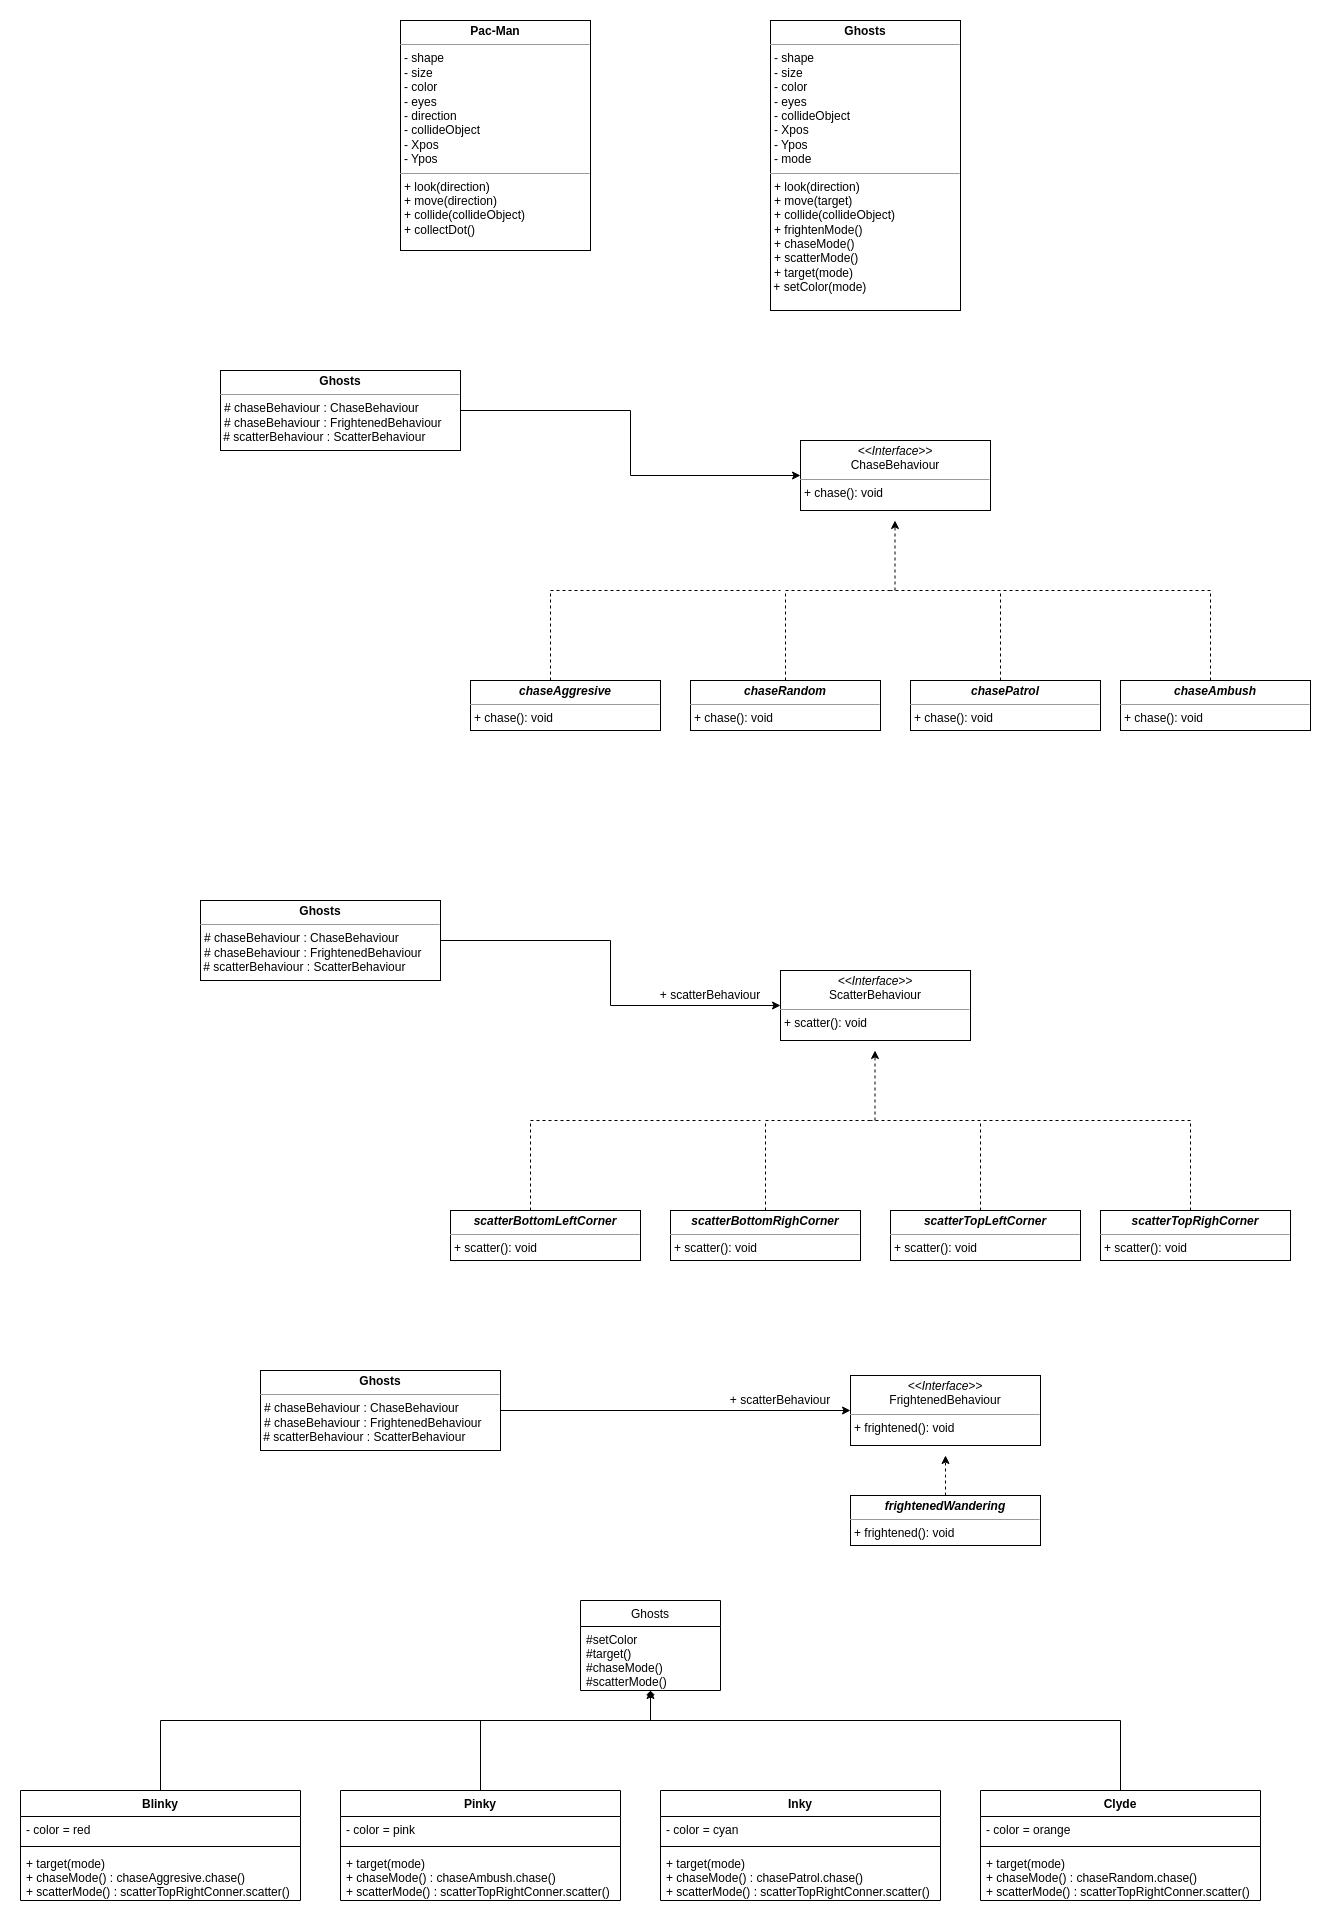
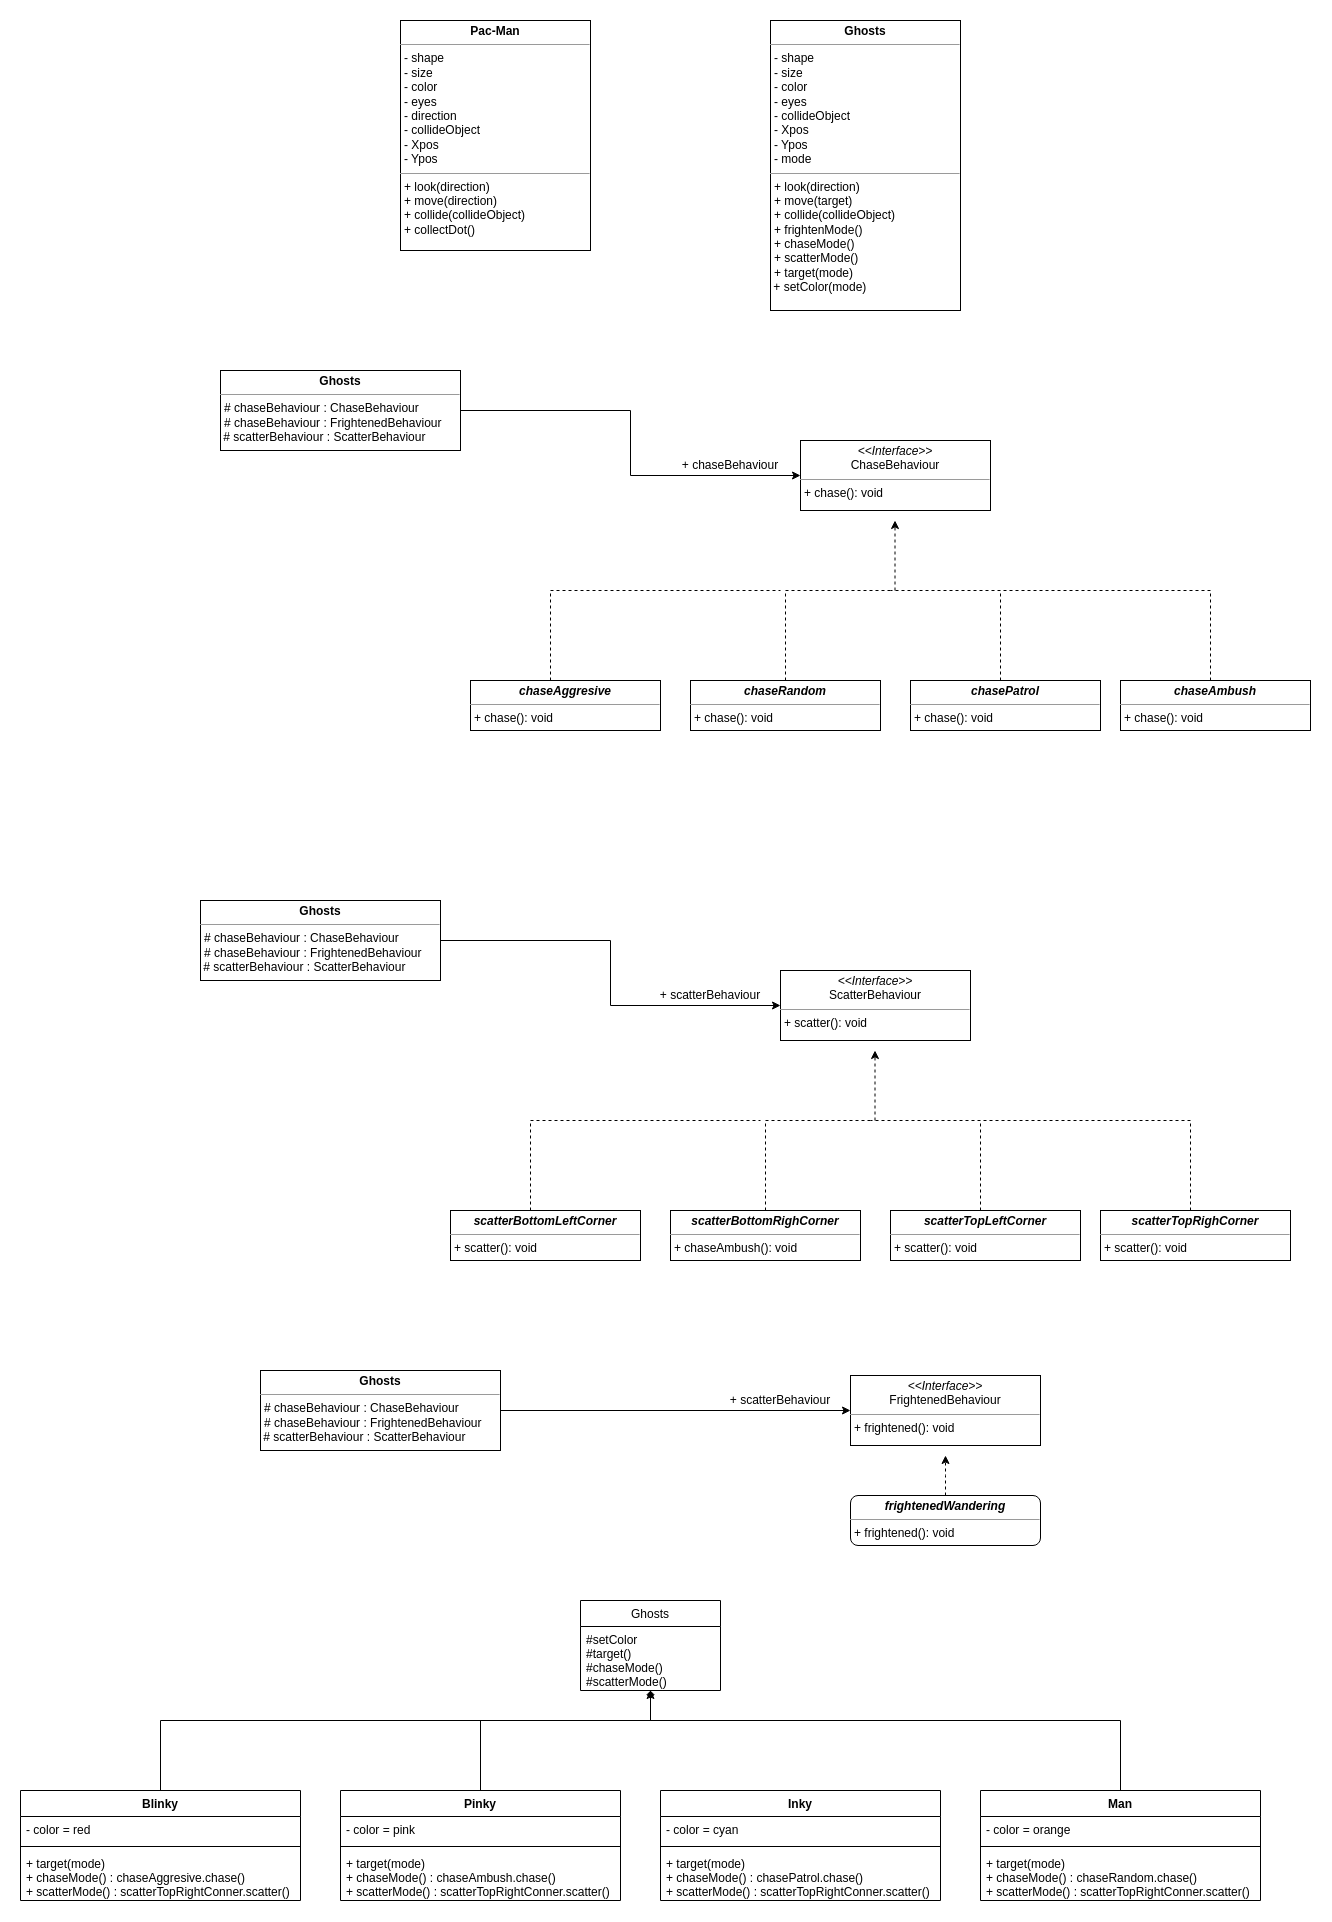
none -> (731, 466)
(746, 1225) -> (746, 1225)
(946, 1521) -> (946, 1521)
(1120, 1804) -> (1120, 1804)
